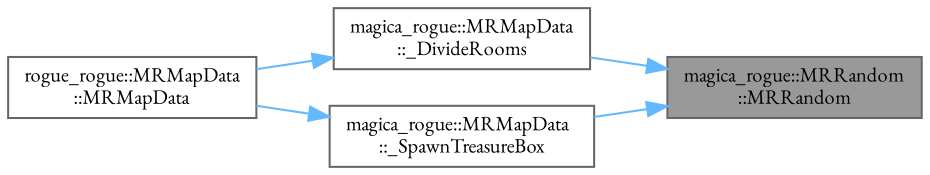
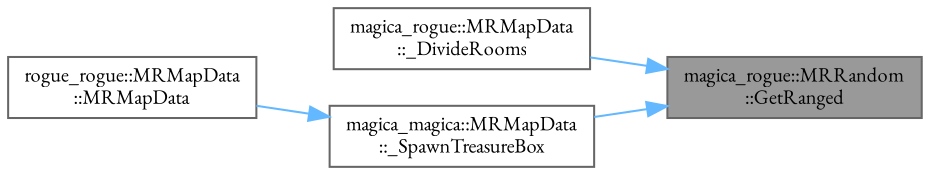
(285, 65) -> none
(795, 87) -> (795, 87)
(462, 136) -> (462, 136)
